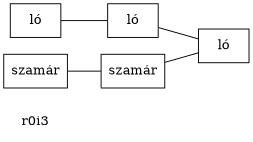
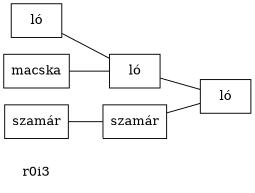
none -> (37, 71)
